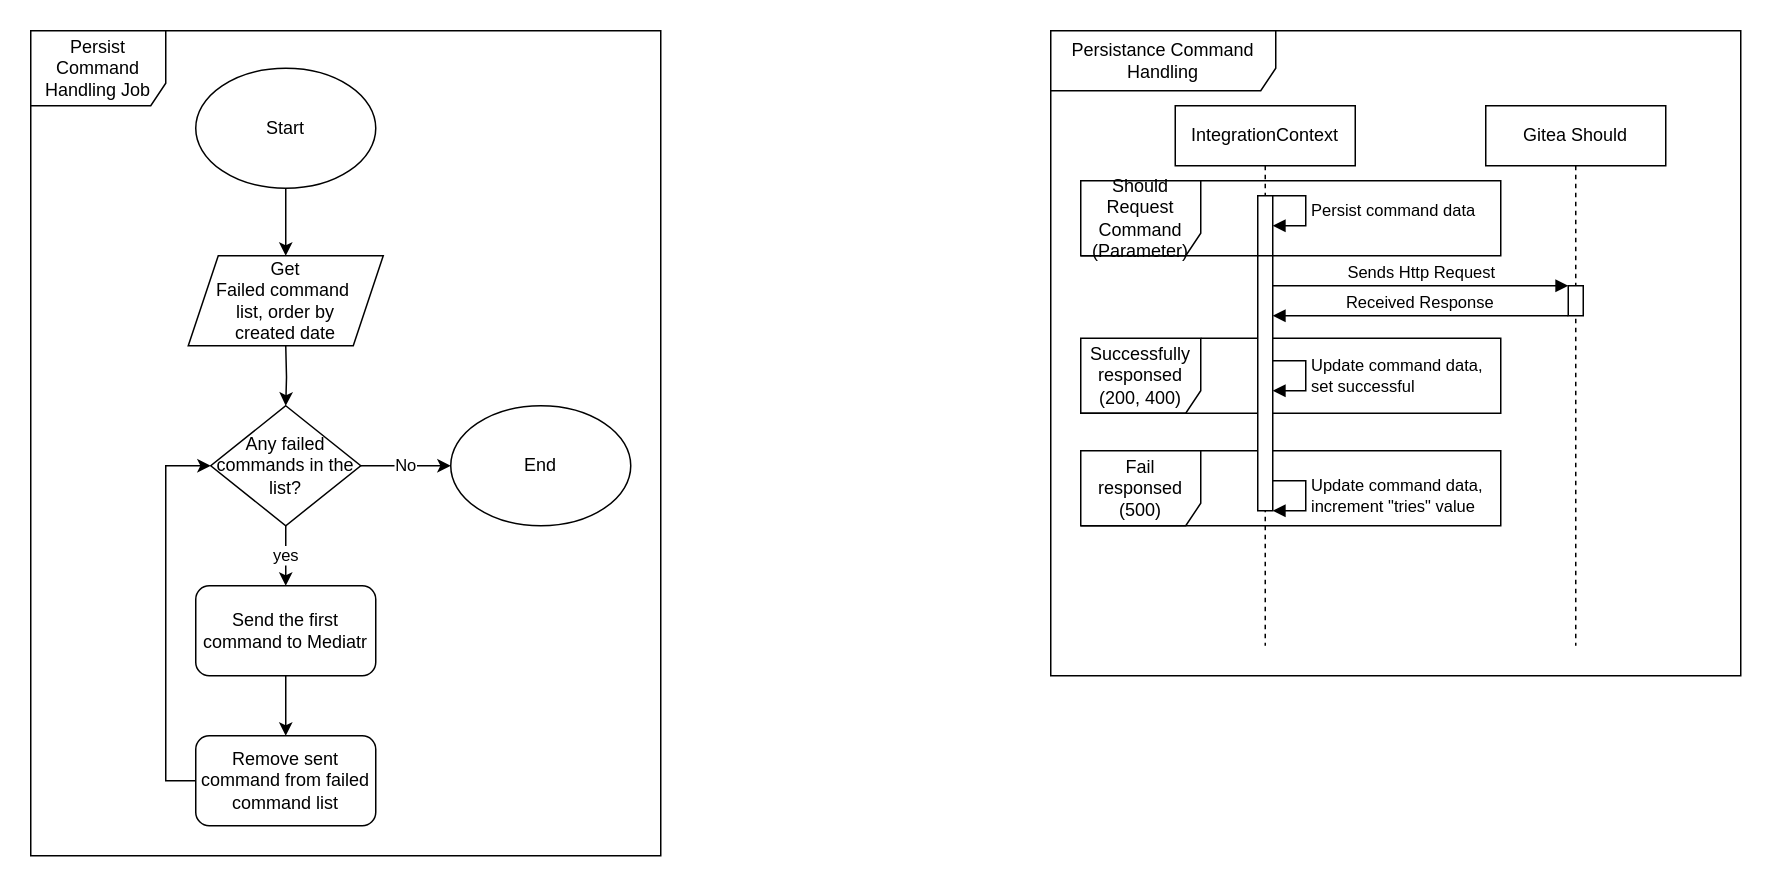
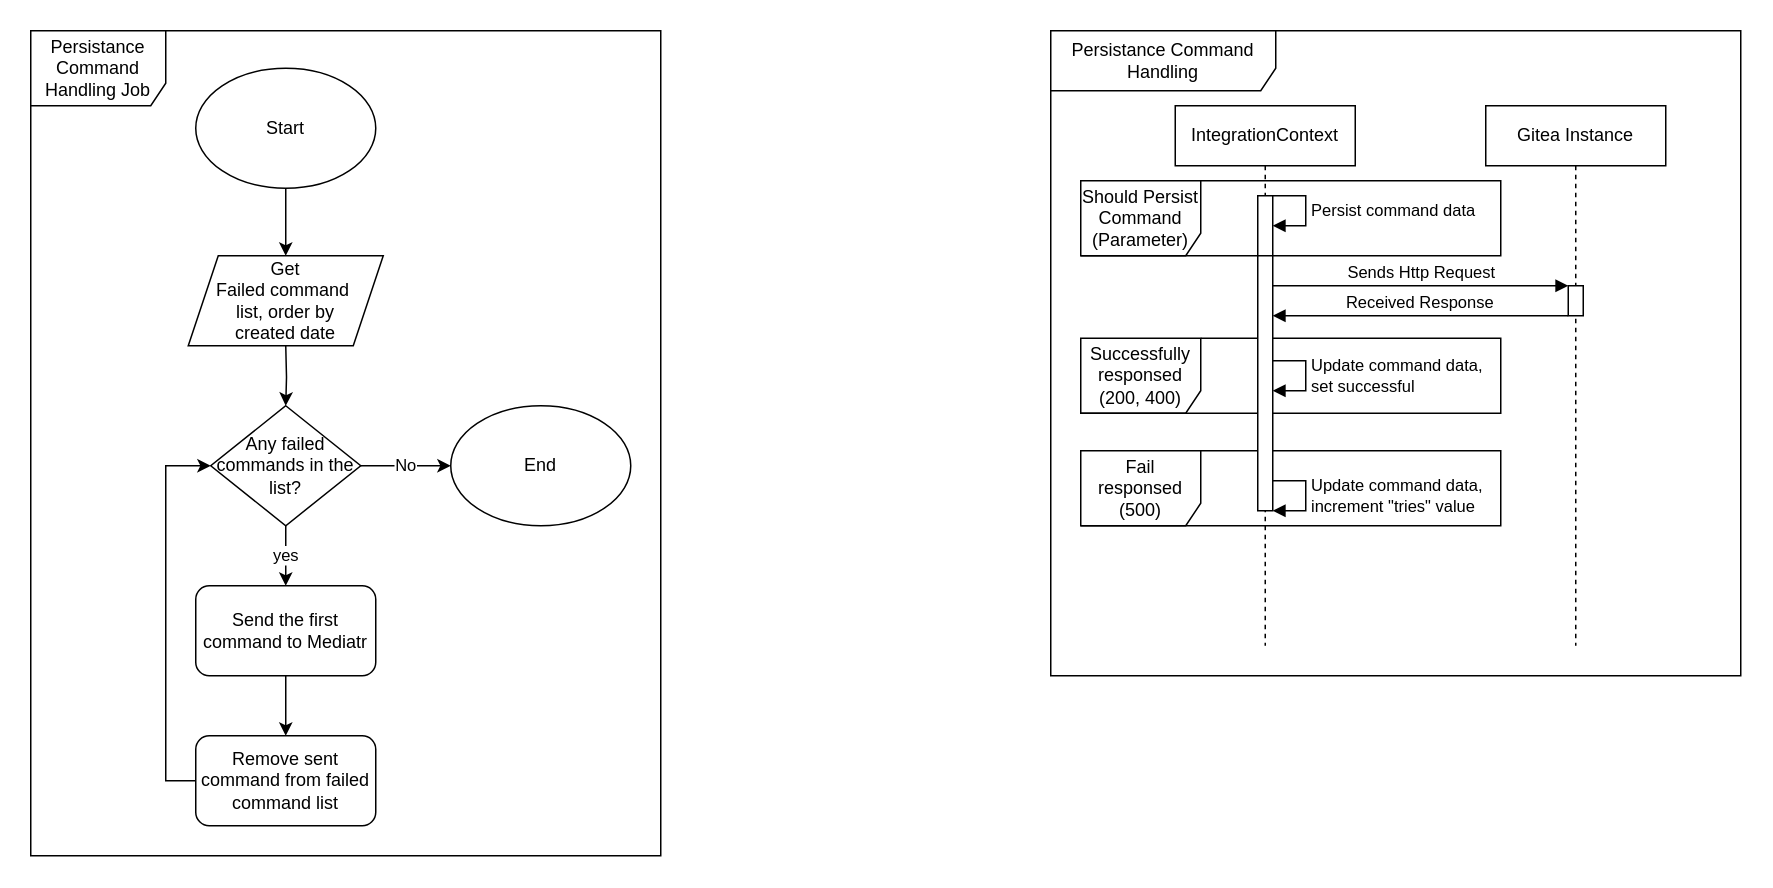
(98, 68) -> (98, 68)
(1576, 136) -> (1576, 136)
(1141, 218) -> (1141, 218)
